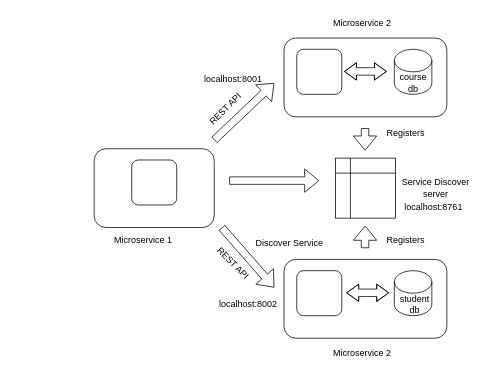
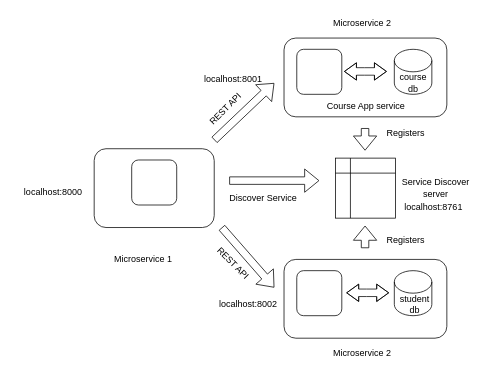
none -> (365, 106)
none -> (53, 192)
(143, 240) -> (143, 259)
(289, 242) -> (263, 197)
